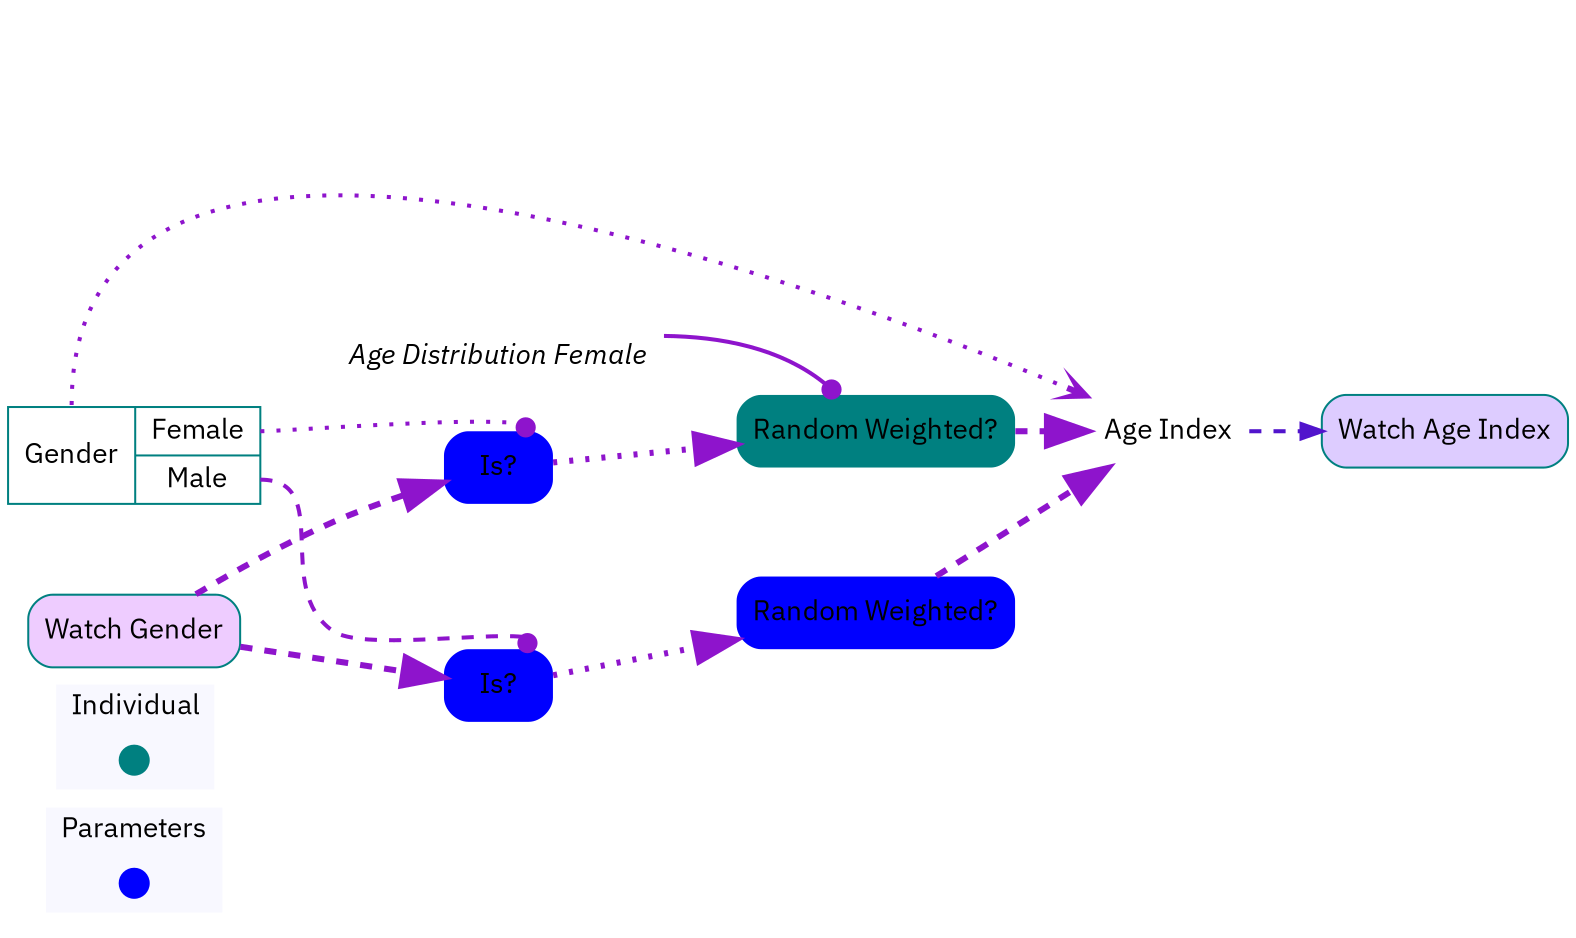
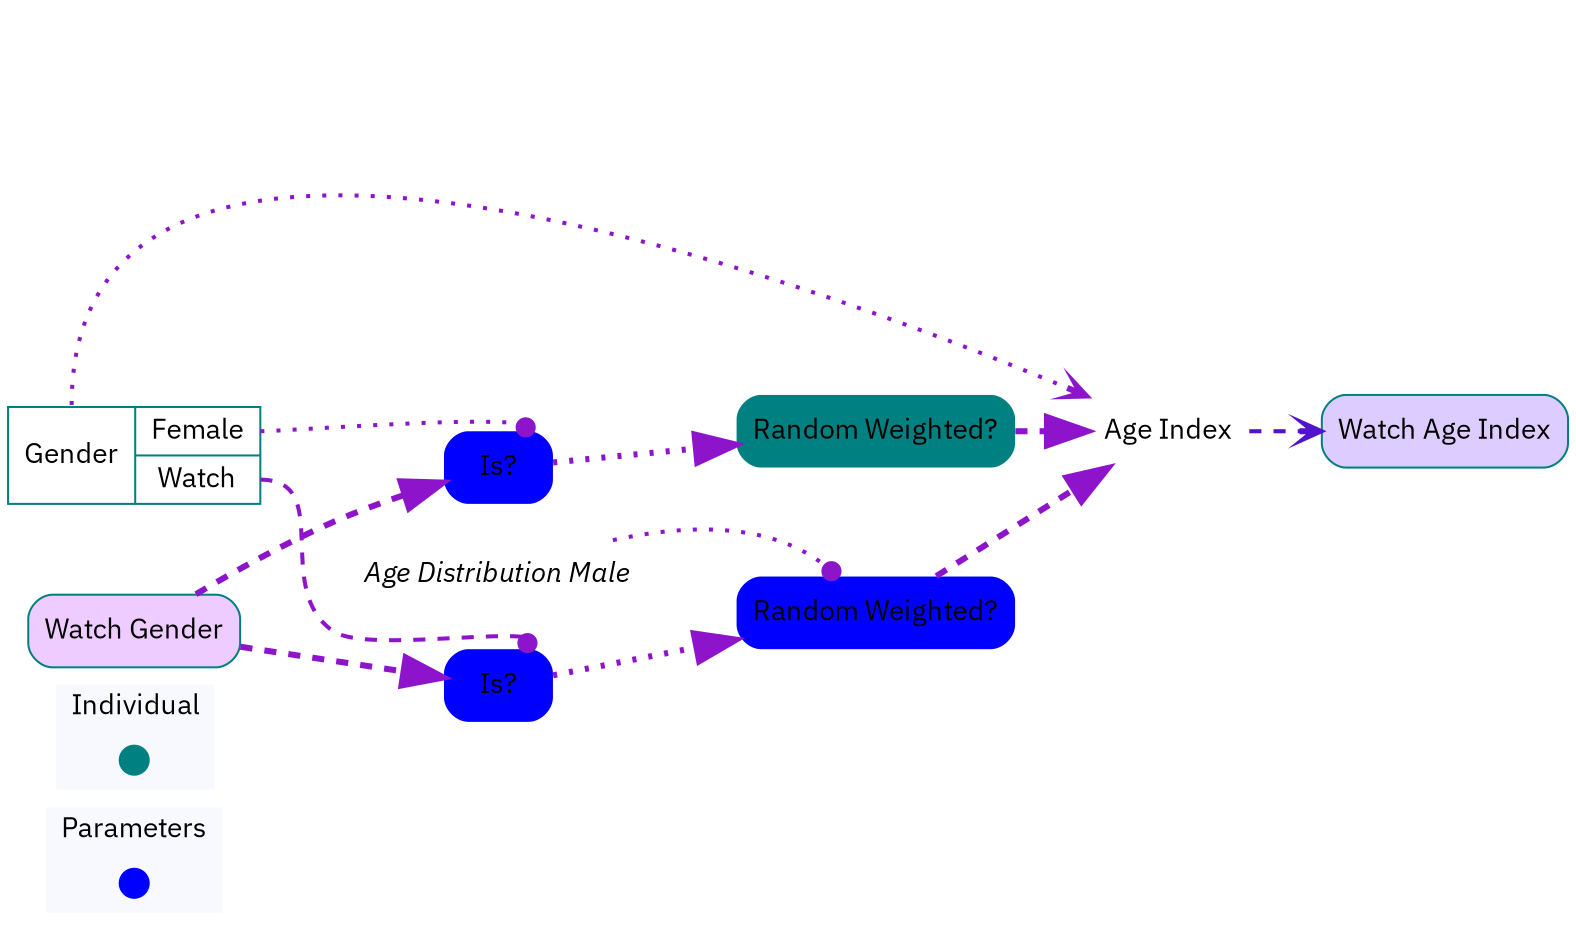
(498, 359) -> none
(1275, 431) -> (1275, 431)
(198, 479) -> (198, 479)
none -> (498, 577)
